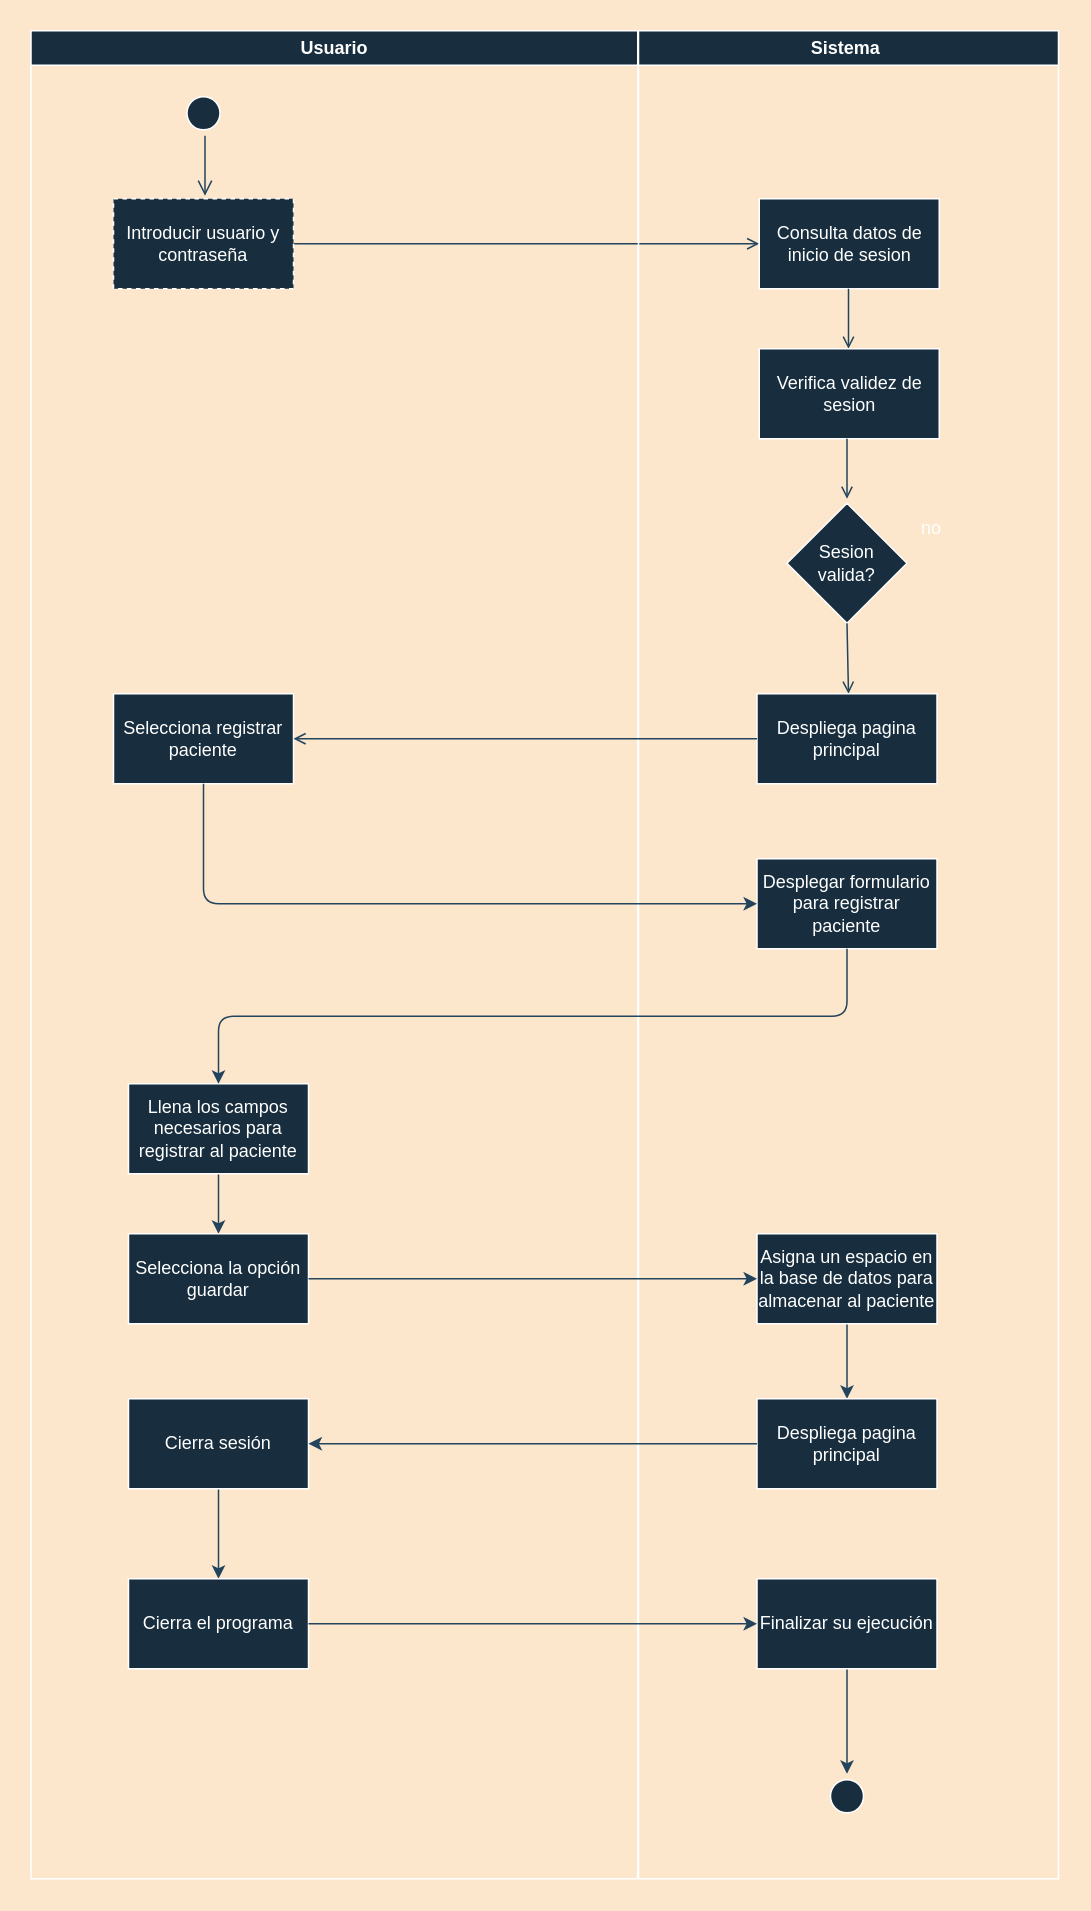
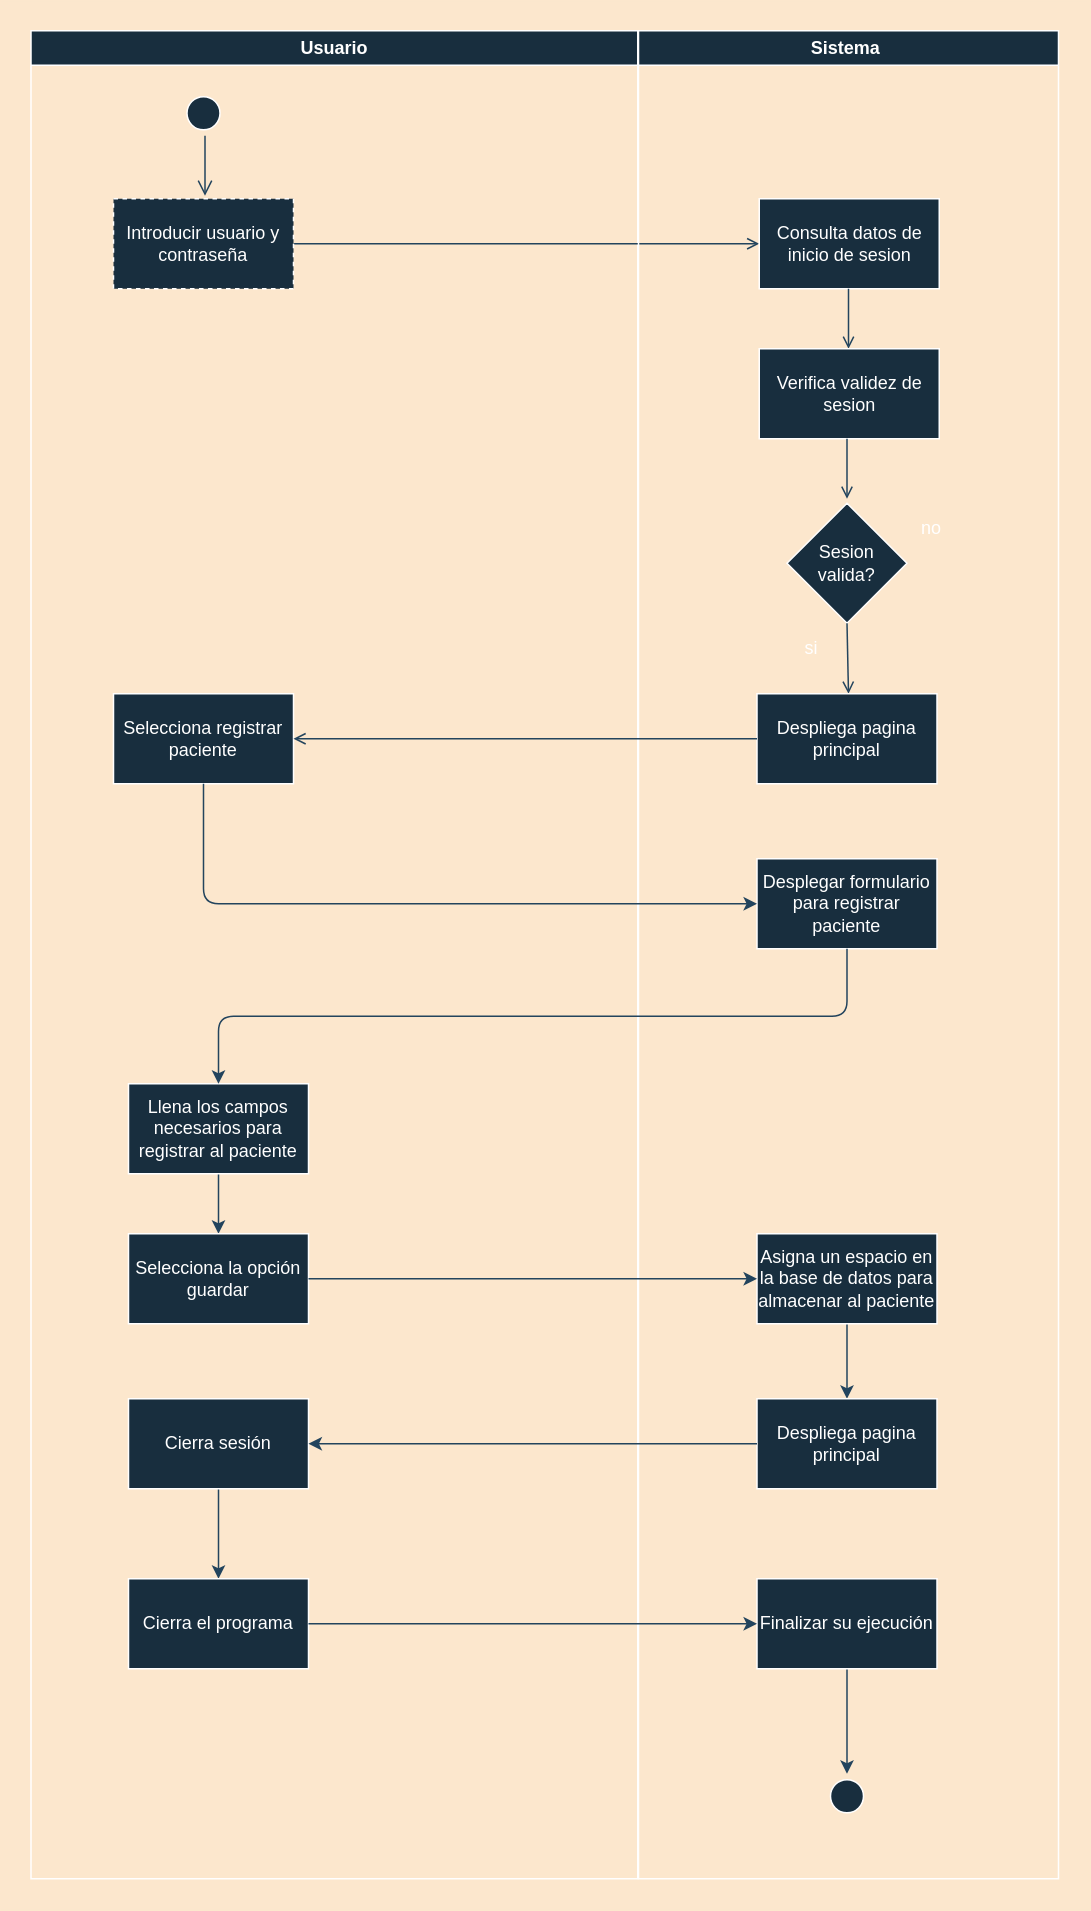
none -> (811, 649)
